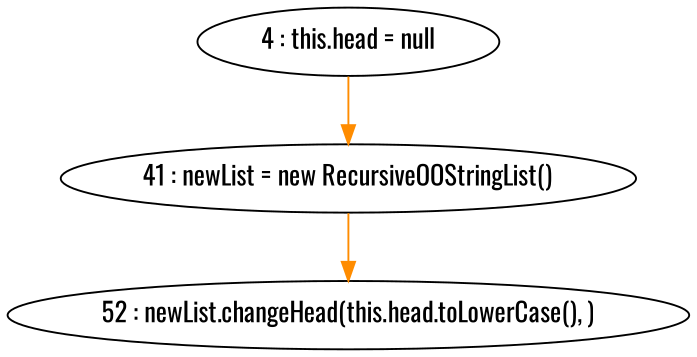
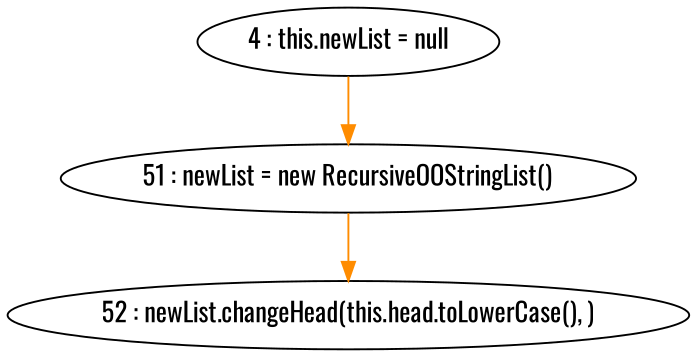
(348, 42) -> (348, 42)
(348, 178) -> (348, 178)
